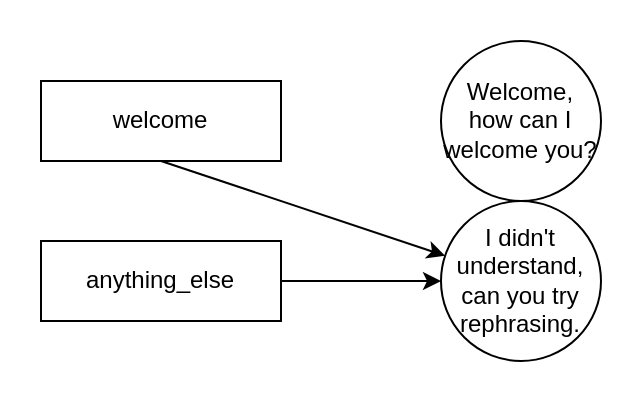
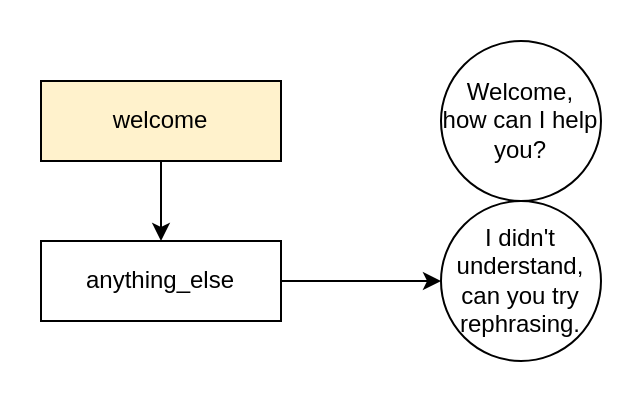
(161, 121) -> (161, 121)
(521, 121) -> (521, 121)
(297, 206) -> (161, 194)
